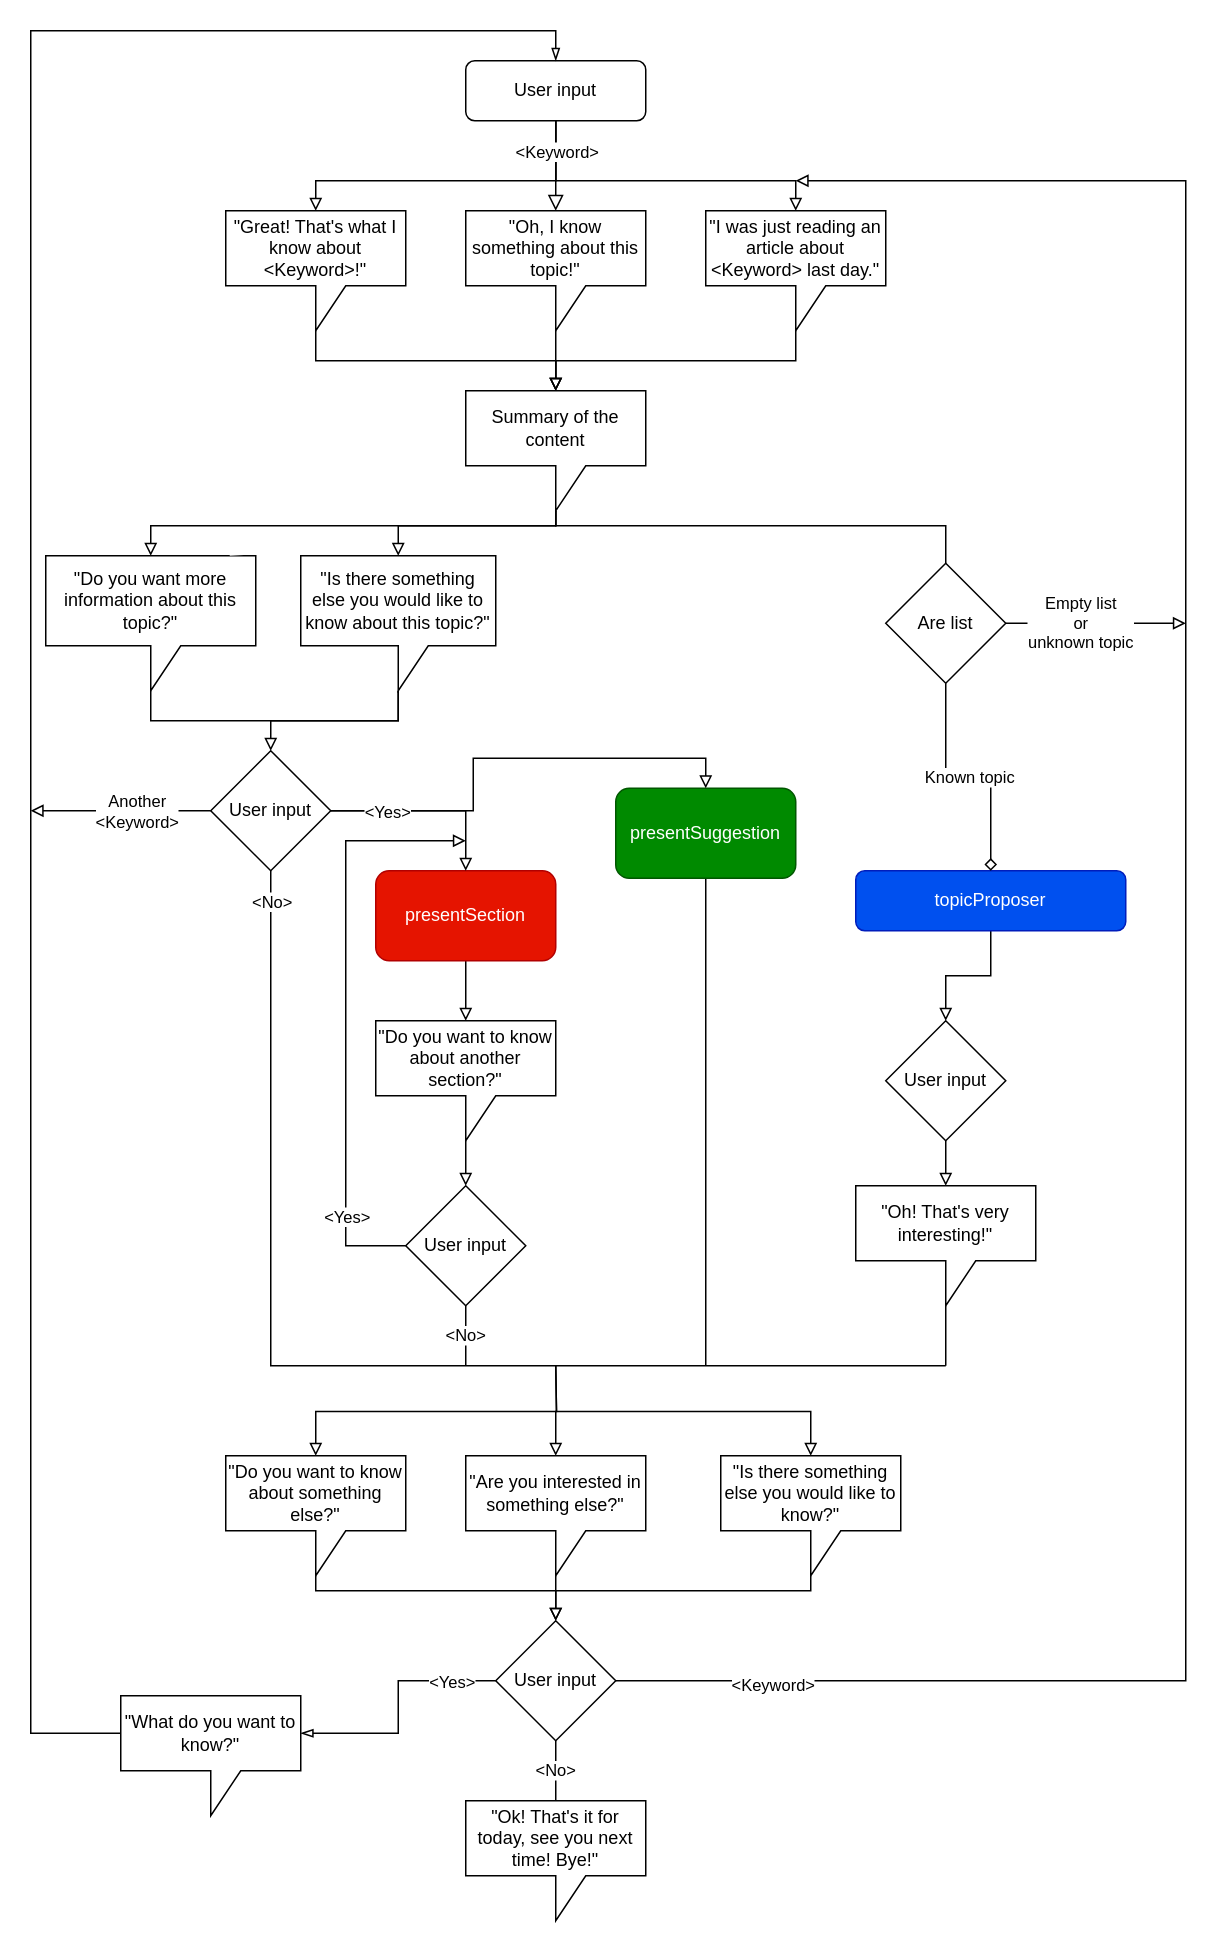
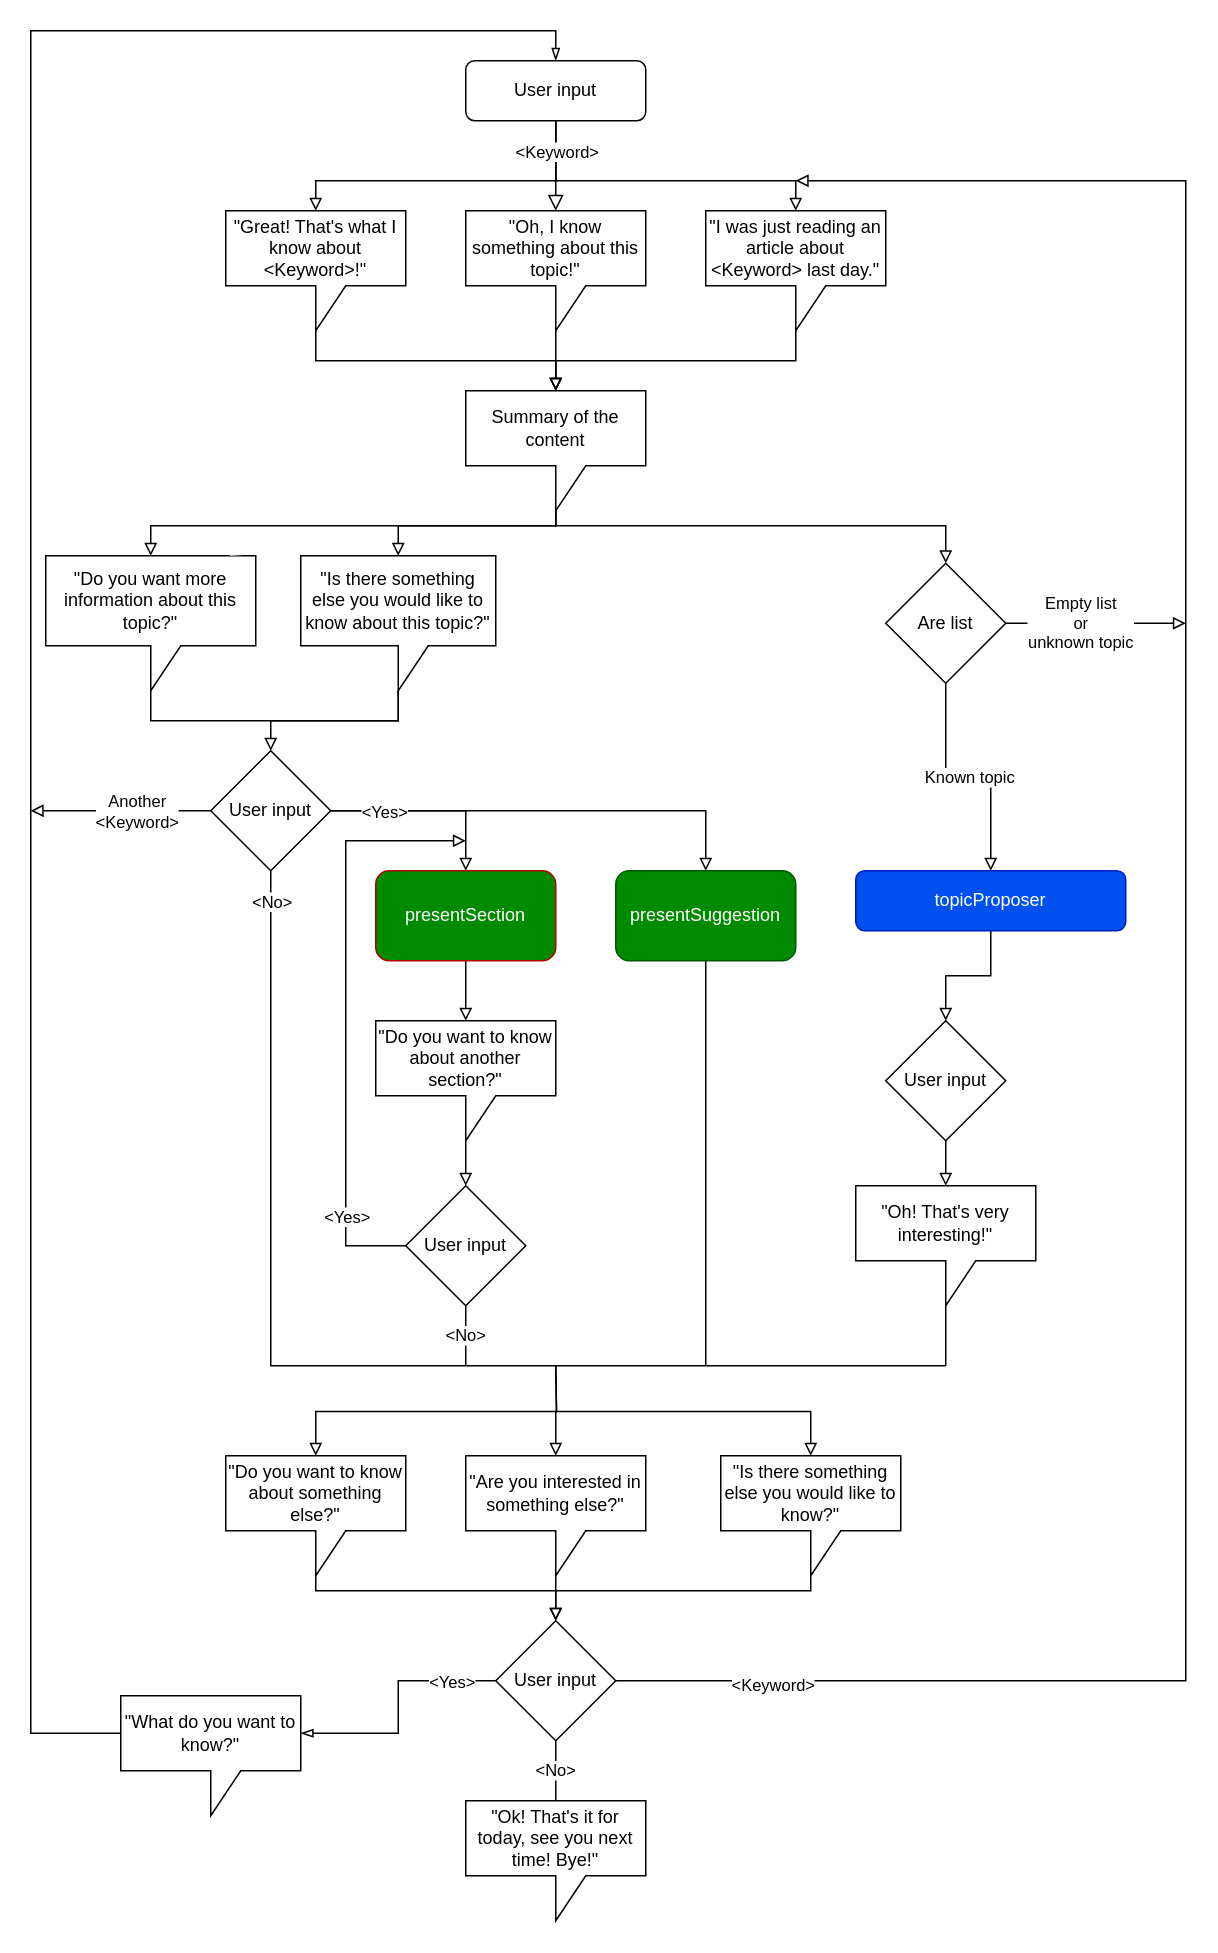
(946, 555) -> (946, 549)
(706, 833) -> (706, 916)
(991, 857) -> (991, 857)
(466, 916) -> (466, 916)
